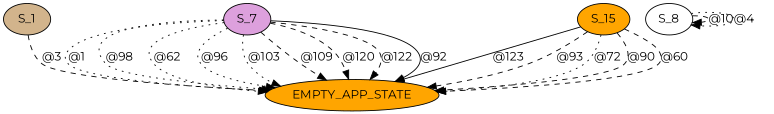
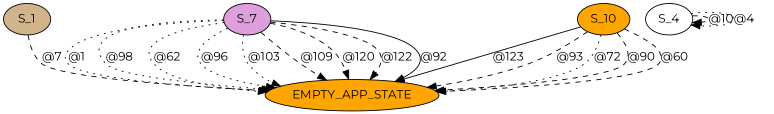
(604, 19) -> (604, 19)
(669, 19) -> (669, 19)
(52, 57) -> (52, 57)
